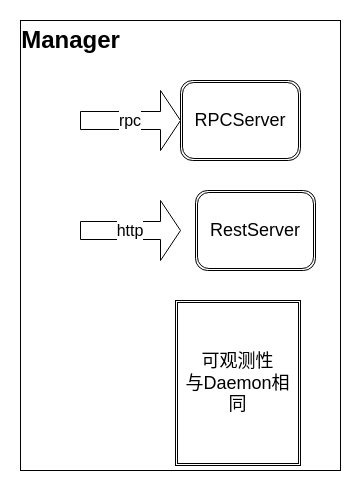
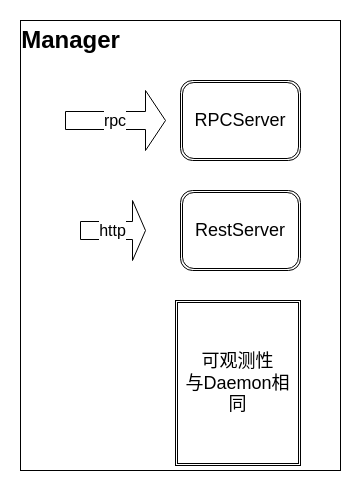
(131, 121) -> (116, 121)
(131, 231) -> (113, 231)
(256, 231) -> (241, 231)
